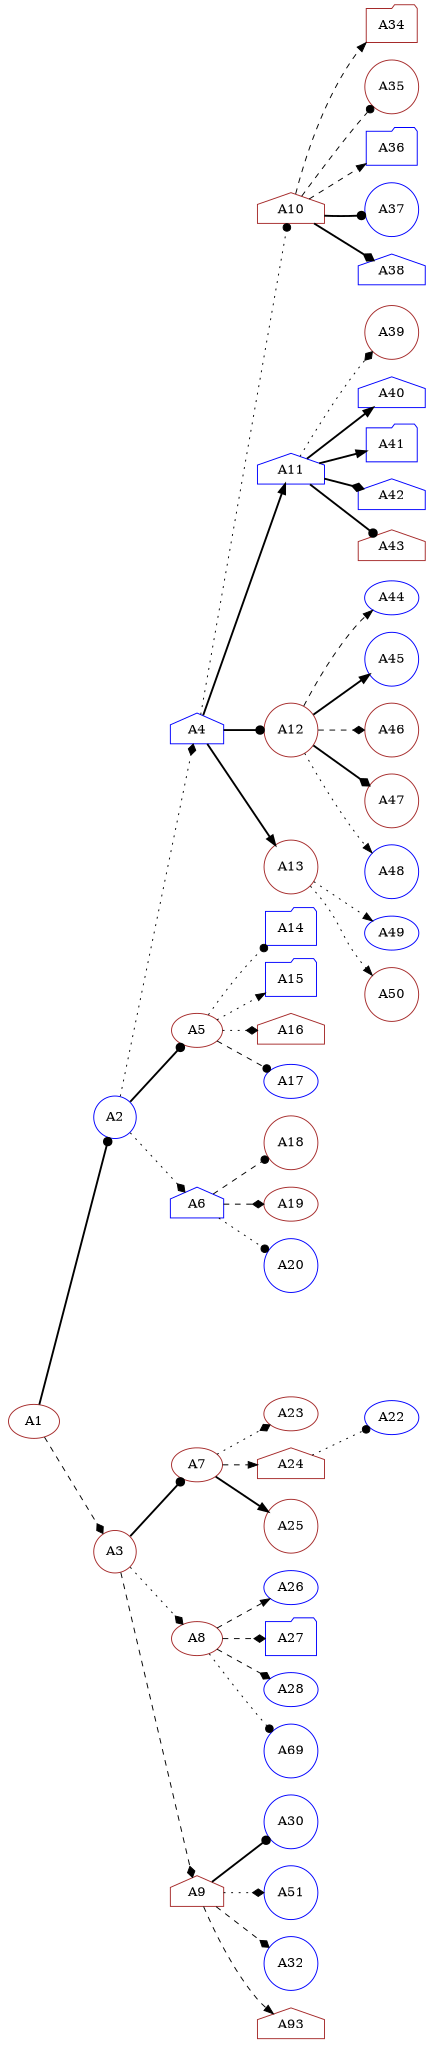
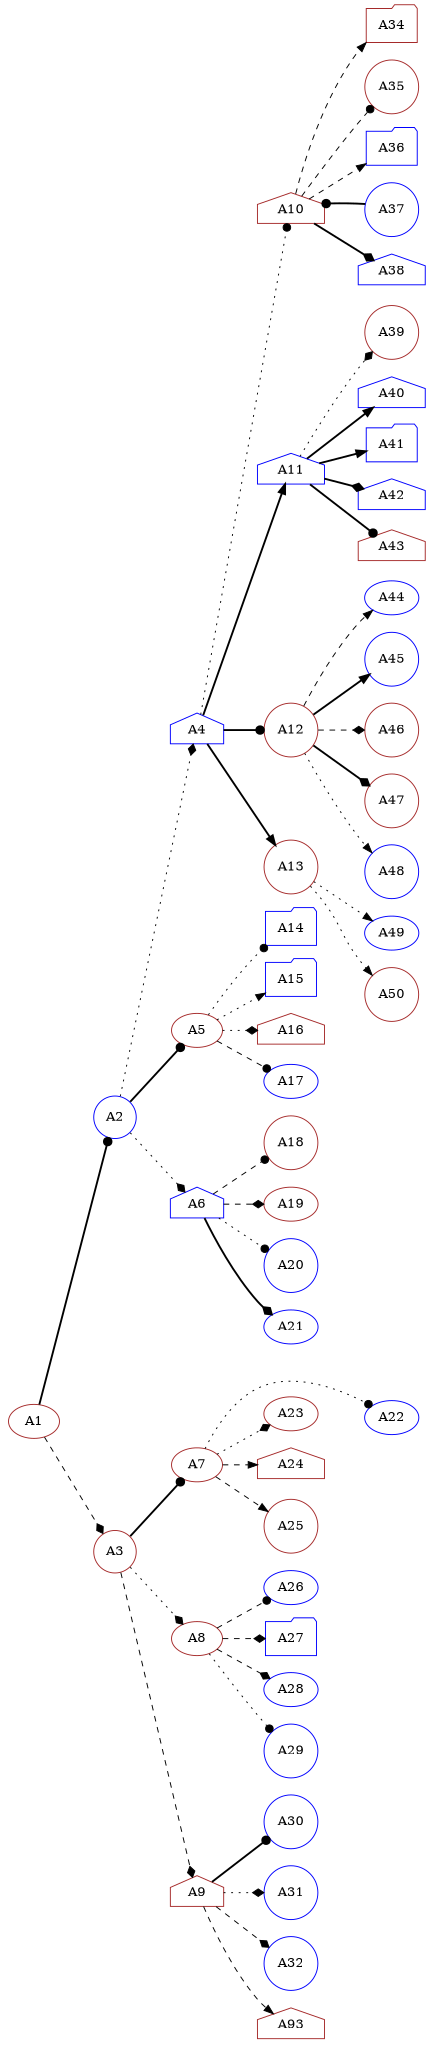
(341, 216) -> (348, 203)
none -> (291, 1327)
(337, 1443) -> (272, 1383)
(238, 1491) -> (238, 1491)
(239, 1616) -> (239, 1616)
(291, 1751) -> (291, 1751)
(291, 1893) -> (291, 1893)
